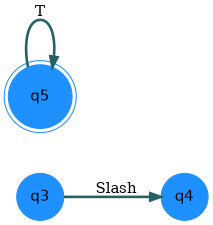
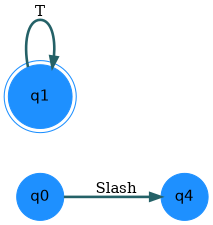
(40, 97) -> (40, 97)
(40, 197) -> (40, 197)
